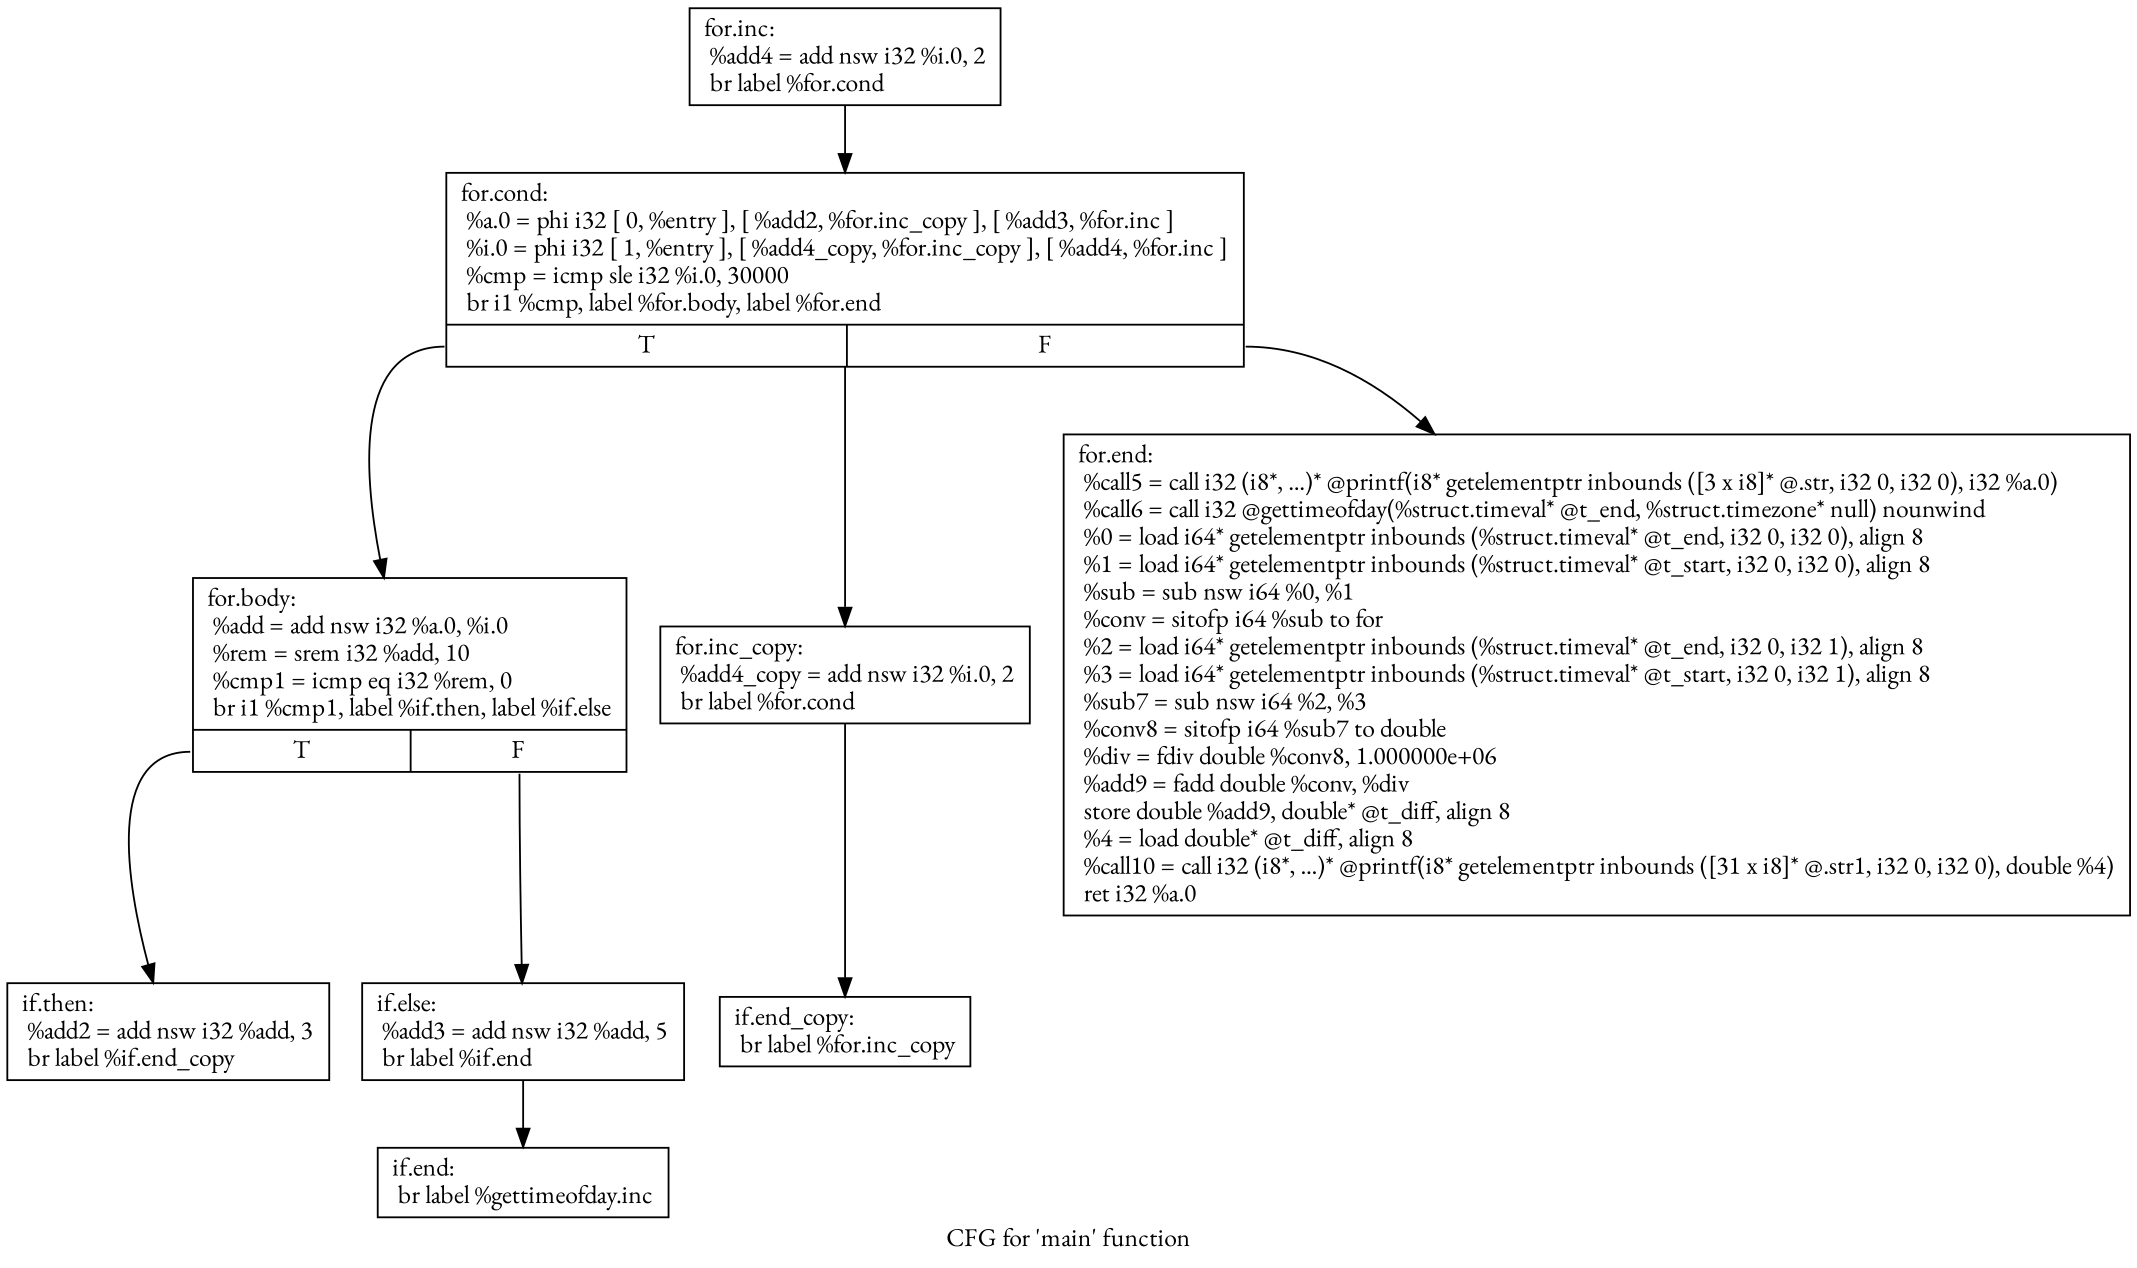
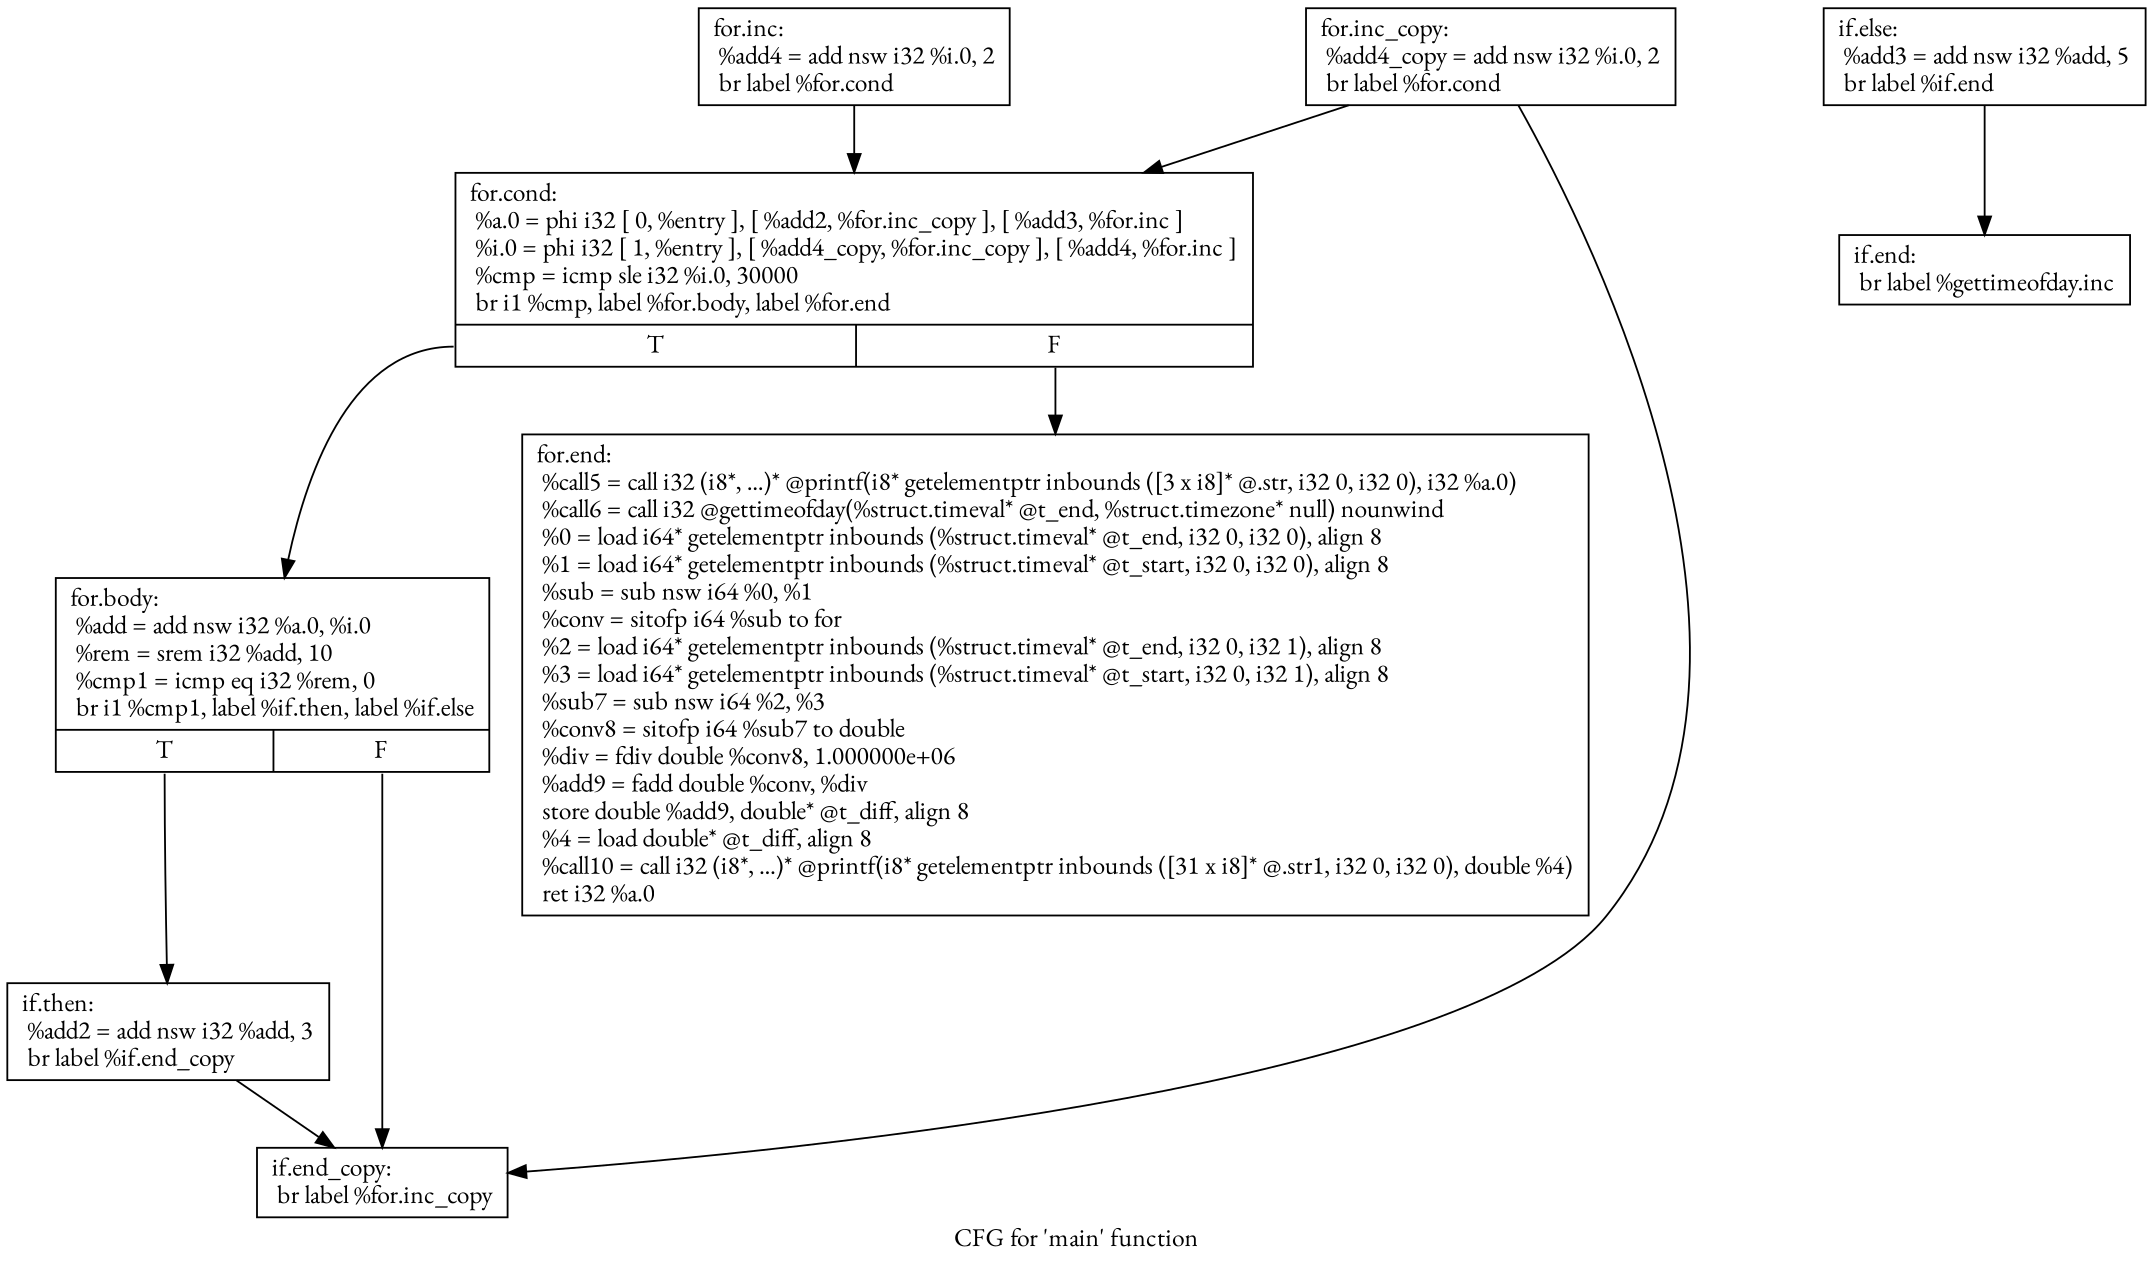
(845, 487) -> (1255, 136)
(520, 869) -> (382, 951)
none -> (278, 1109)
